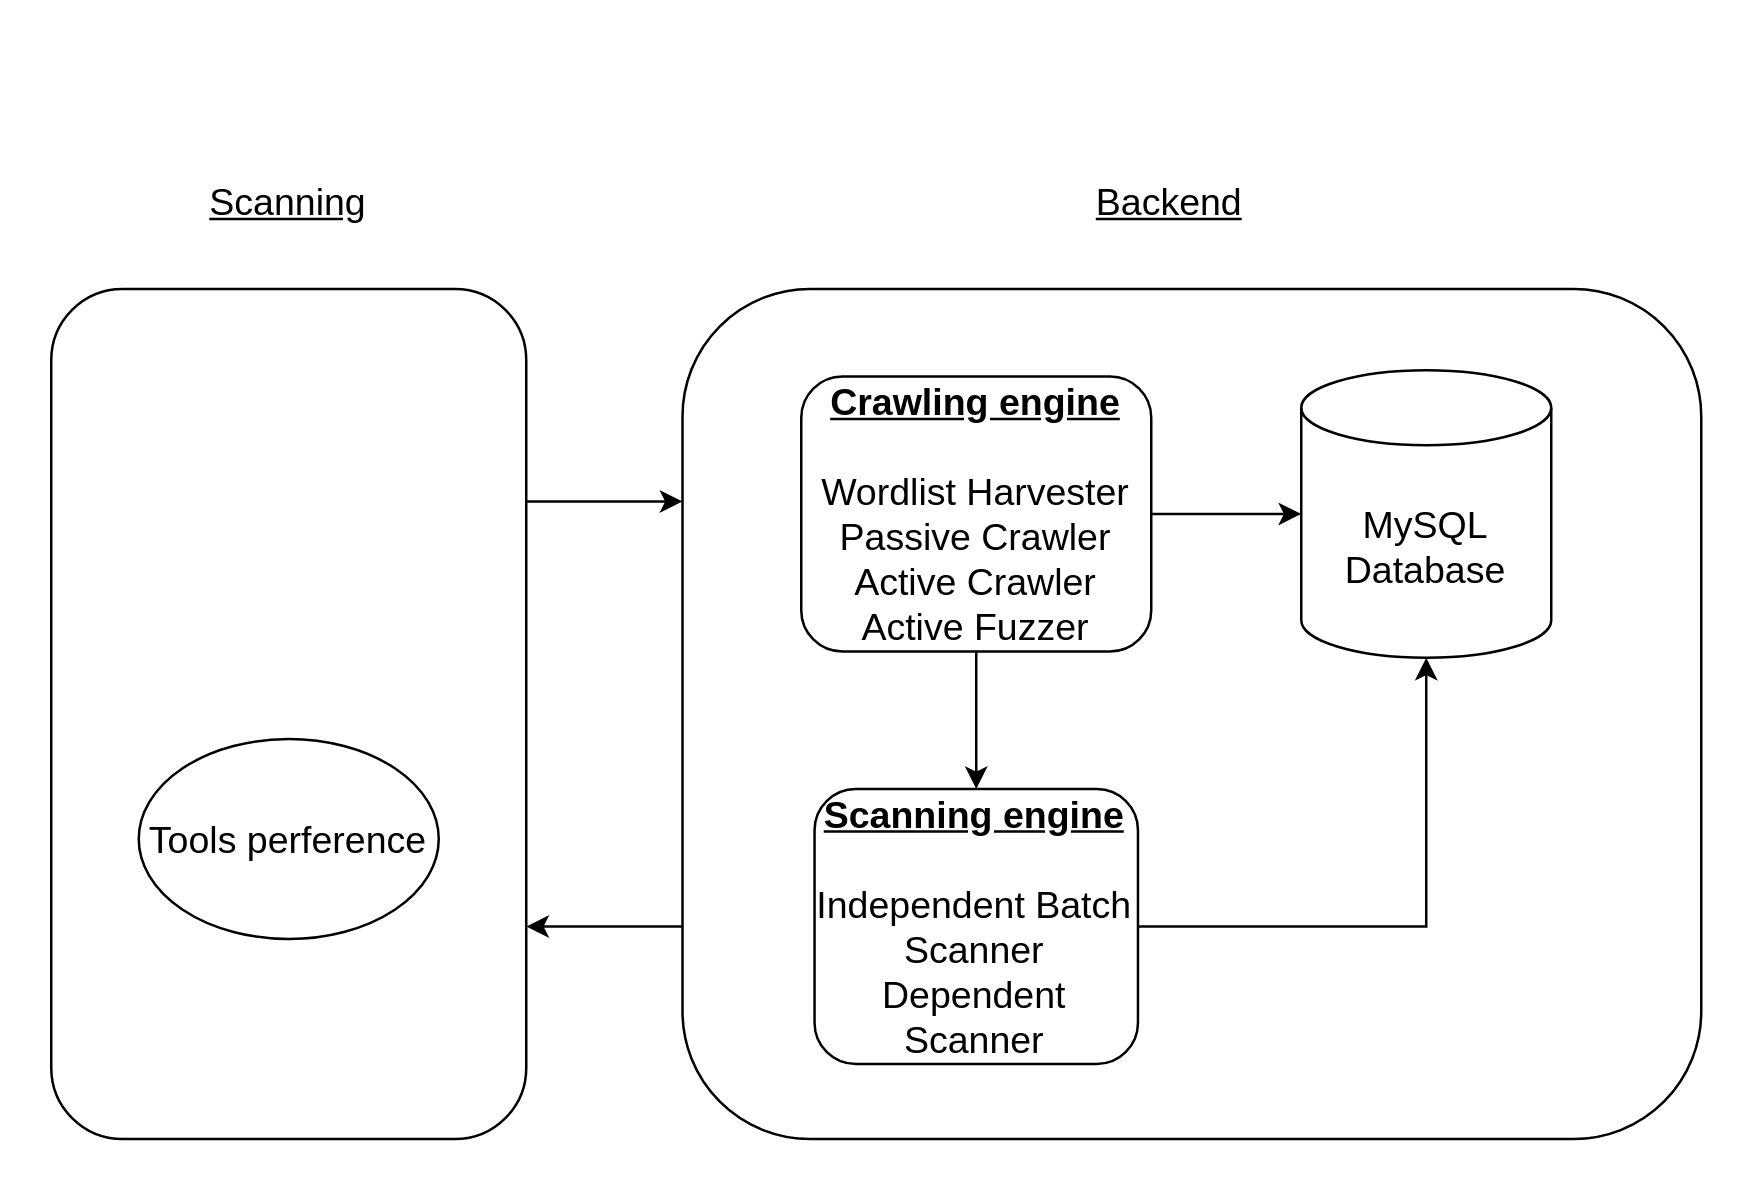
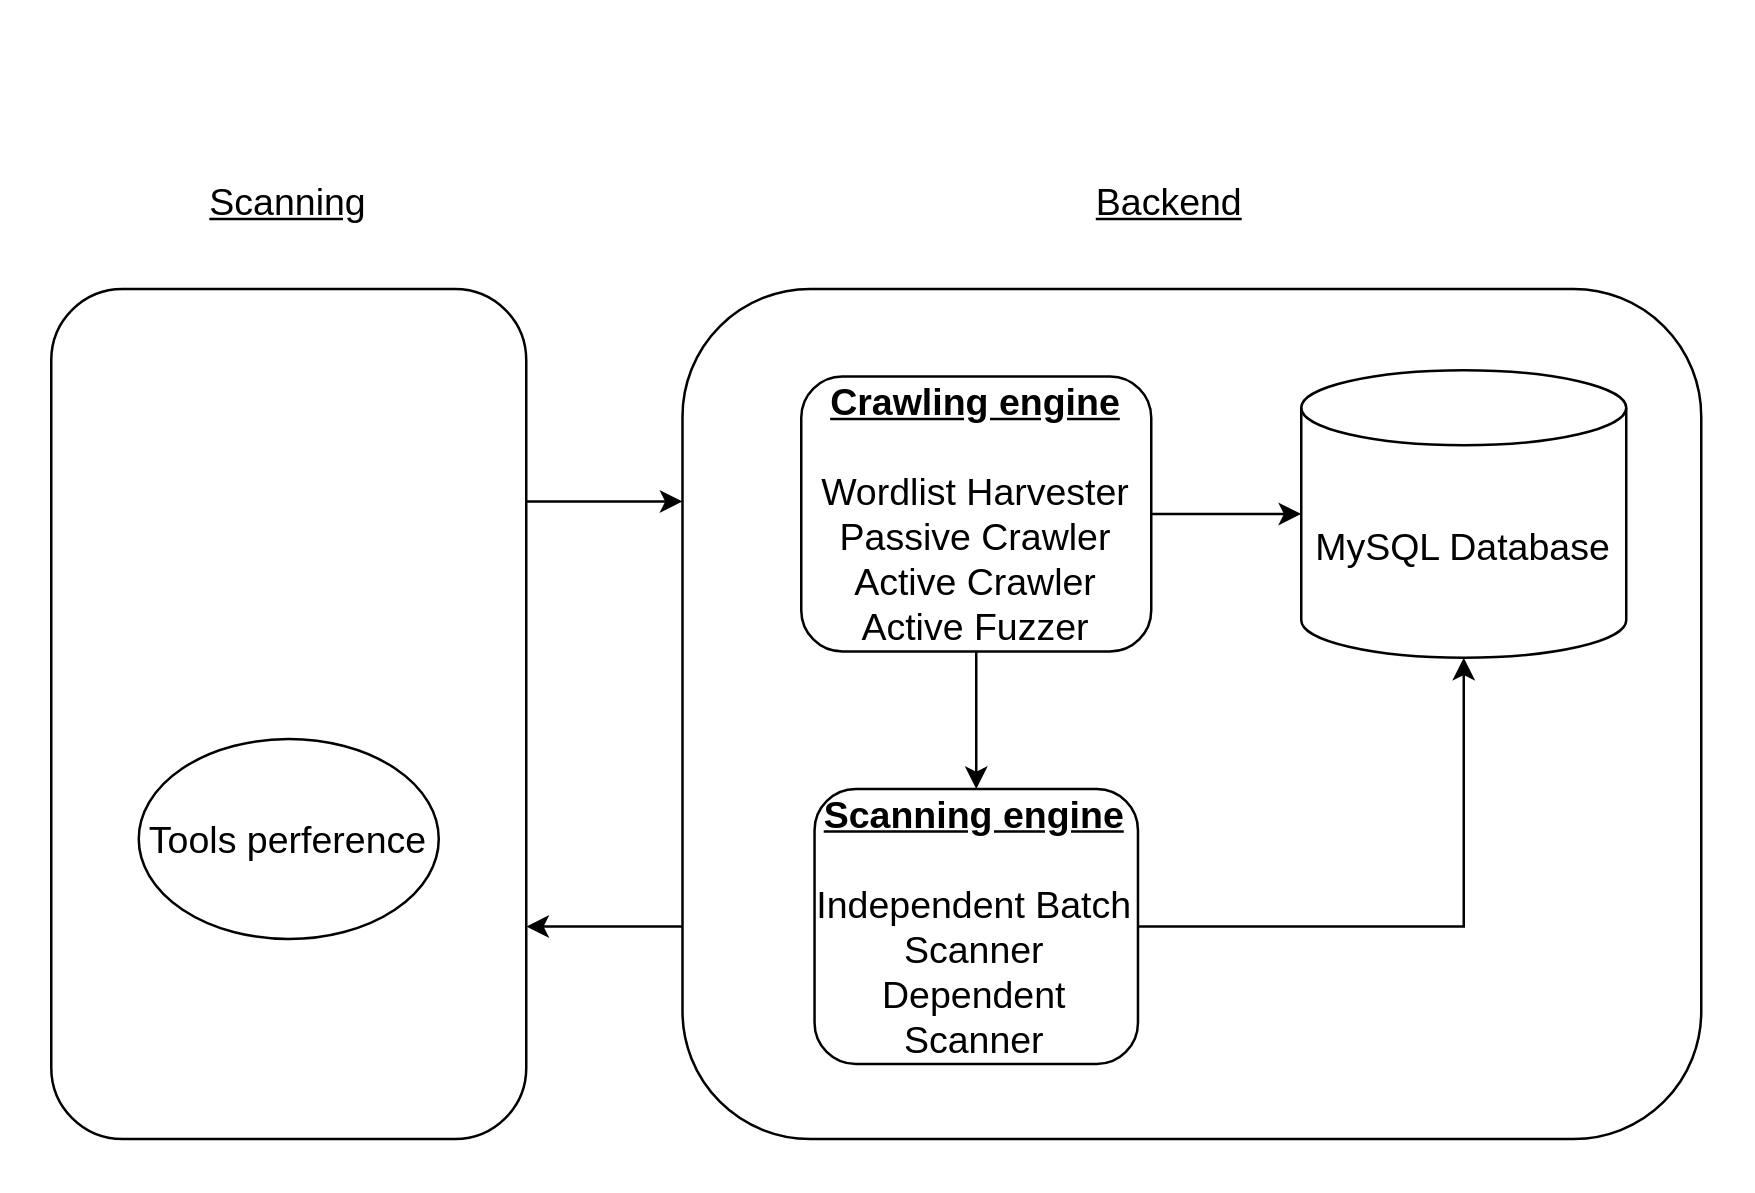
(1426, 514) -> (1464, 514)
